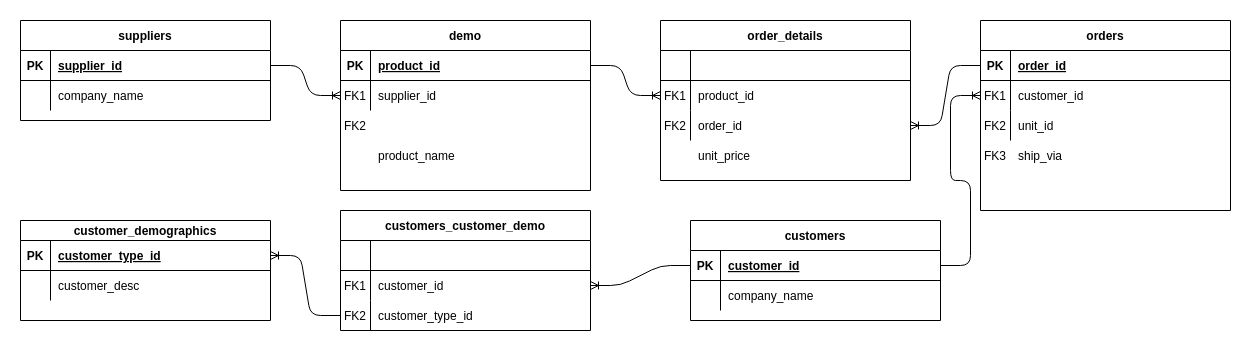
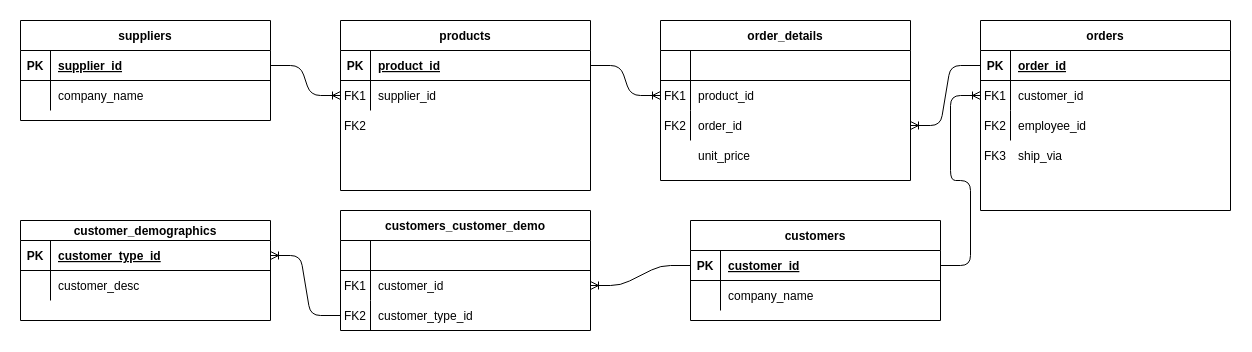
(465, 36) -> (465, 36)
(1038, 126) -> (1052, 126)
(481, 156) -> none
